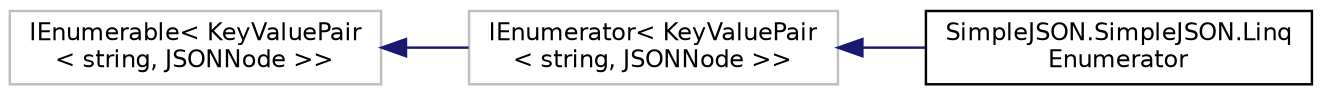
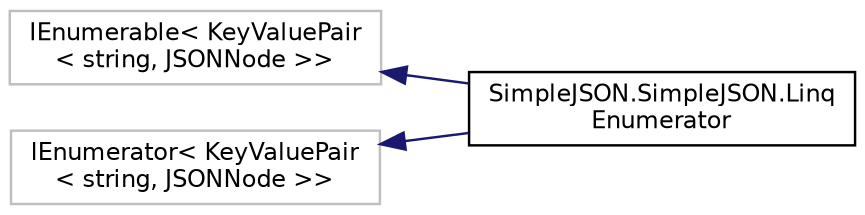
(438, 48) -> (437, 79)
